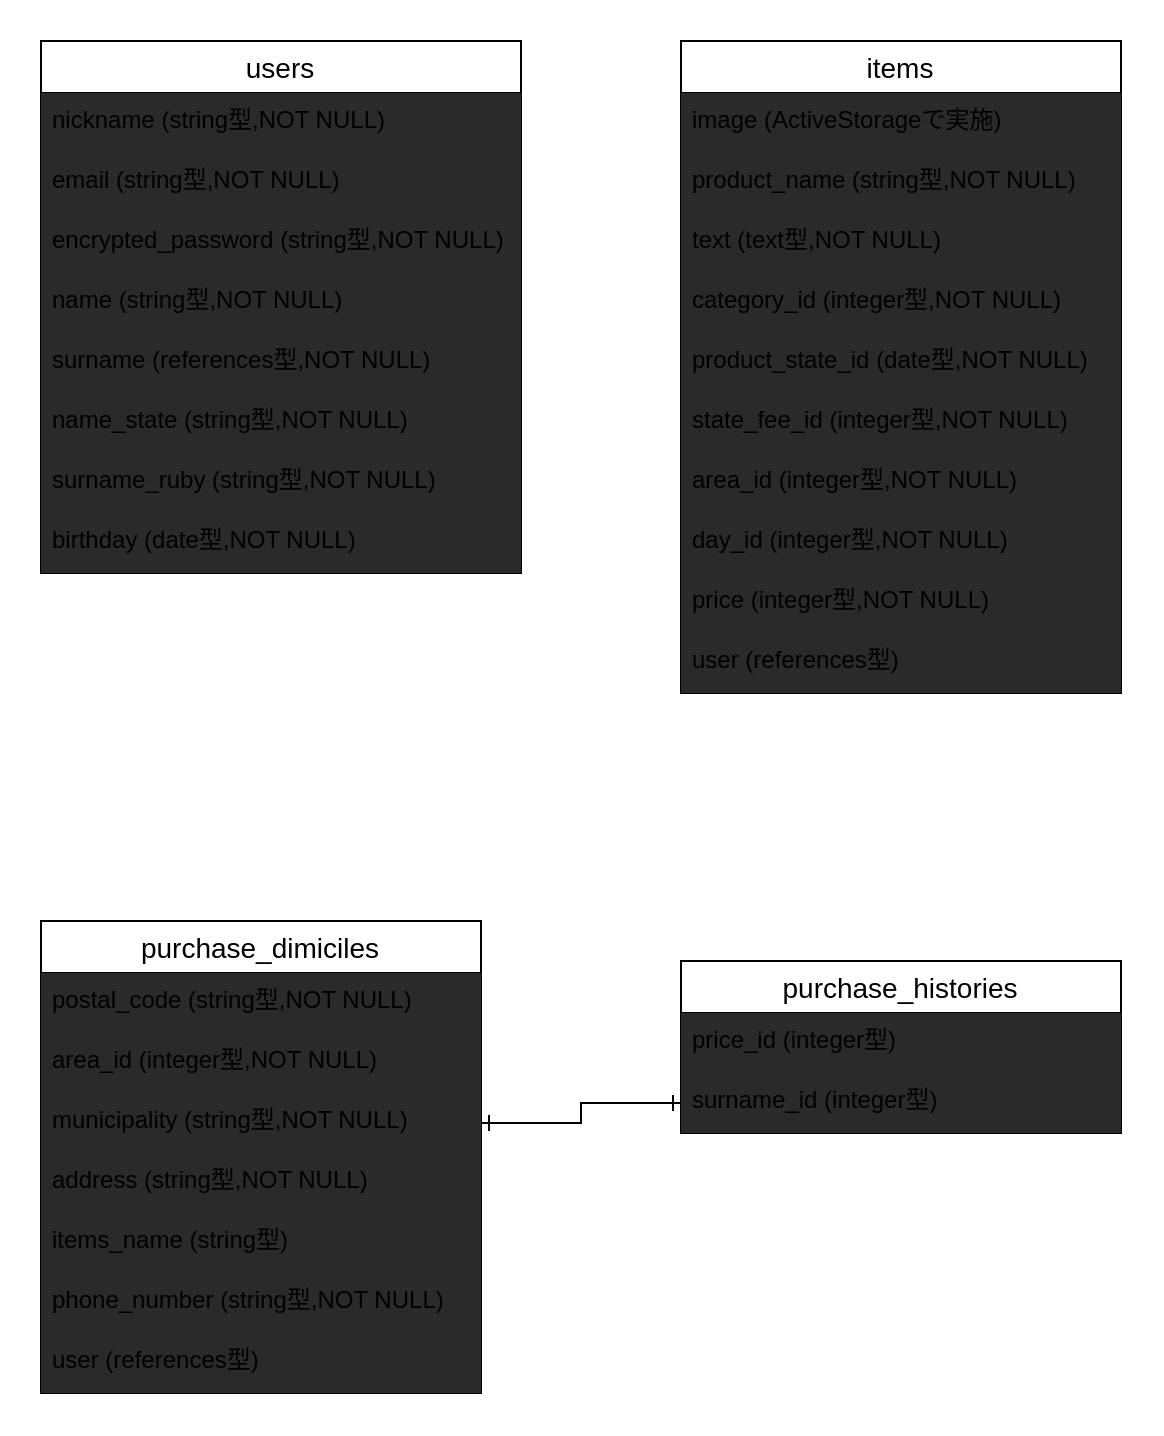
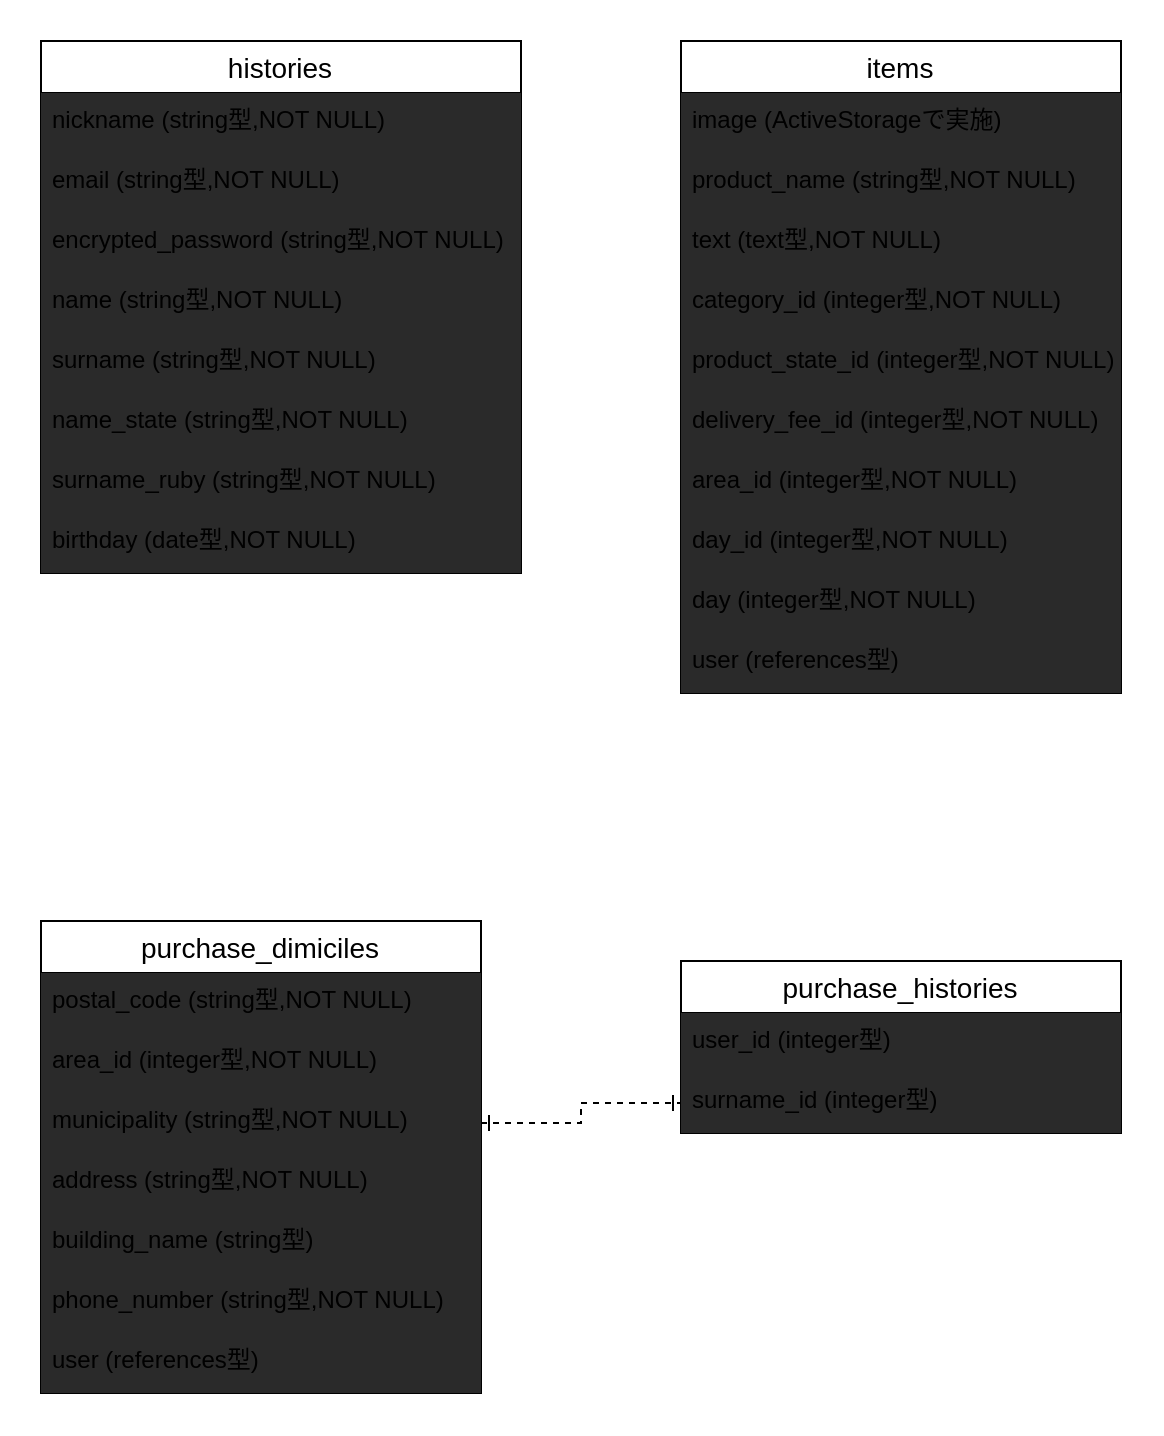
(280, 69) -> (280, 69)
(250, 360) -> (220, 360)
(907, 360) -> (924, 360)
(897, 420) -> (911, 420)
(850, 600) -> (839, 600)
(812, 1040) -> (809, 1040)
(581, 1113) -> (581, 1113)
(182, 1240) -> (196, 1240)
